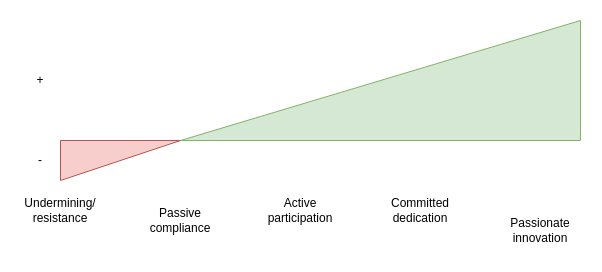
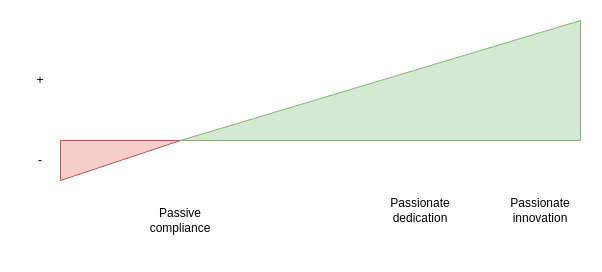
(61, 211) -> none
(301, 211) -> none
(421, 211) -> (421, 211)
(541, 231) -> (541, 211)
